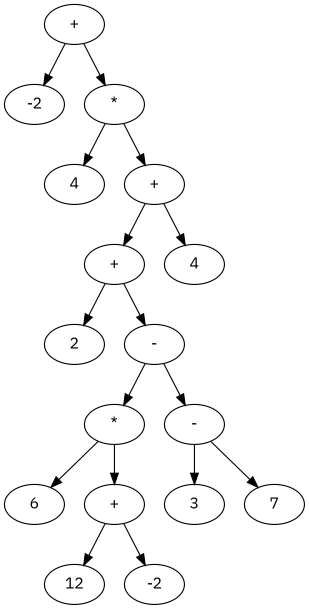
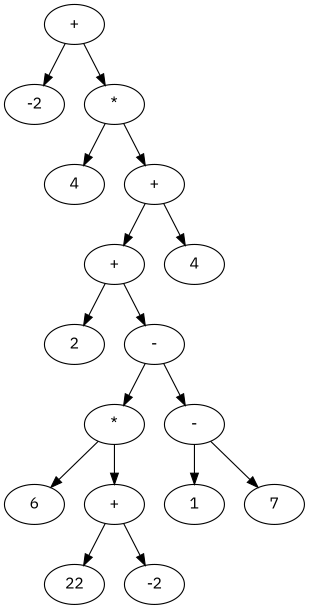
(194, 504) -> (194, 504)
(74, 584) -> (74, 584)
